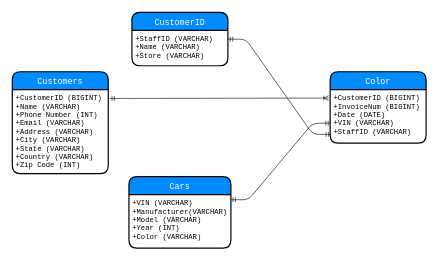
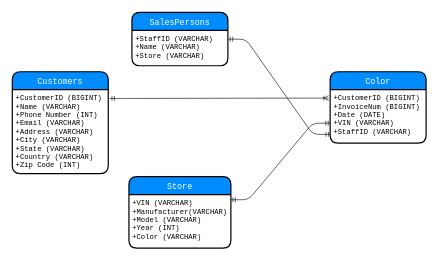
(180, 22) -> (180, 22)
(180, 186) -> (180, 186)
